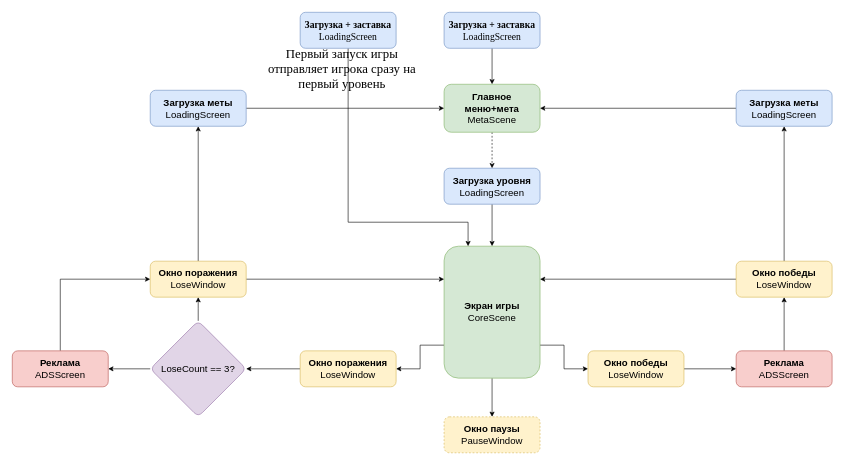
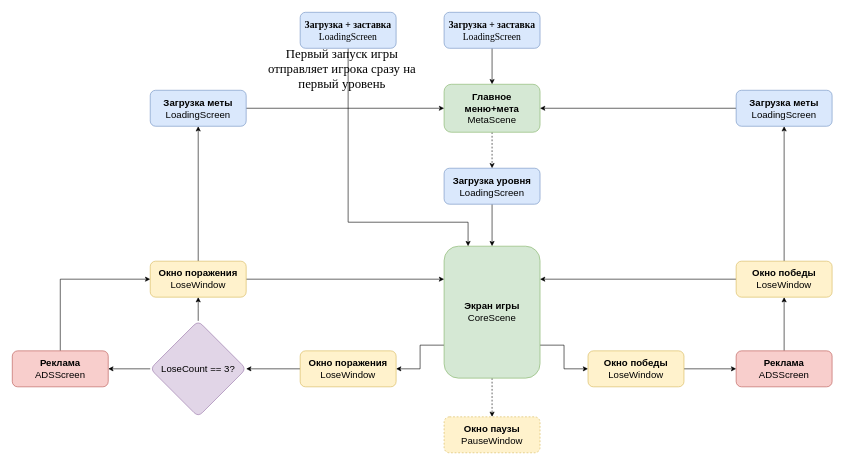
(492, 395) -> (492, 395)
